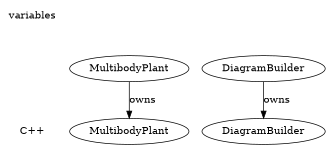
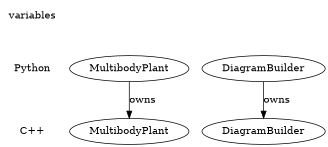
none -> (32, 69)
